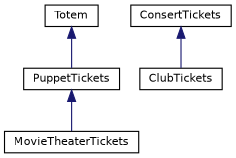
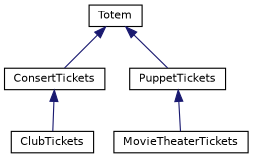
none -> (81, 51)
